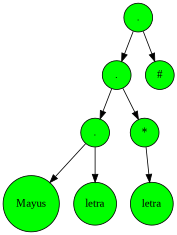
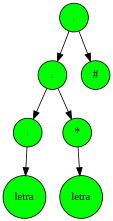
(31, 204) -> none
